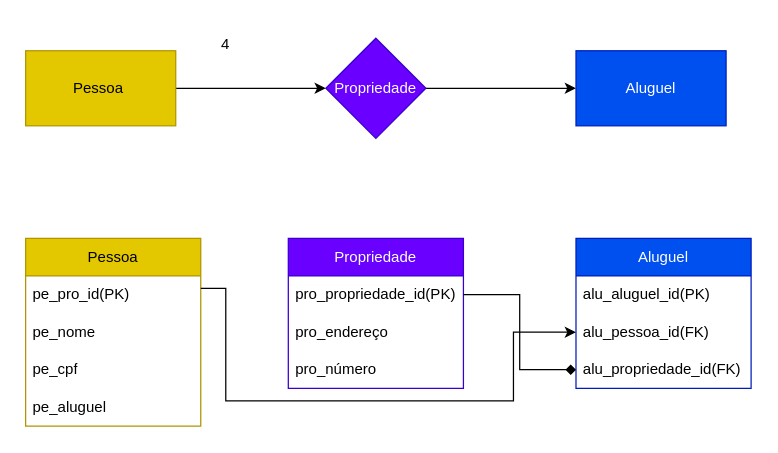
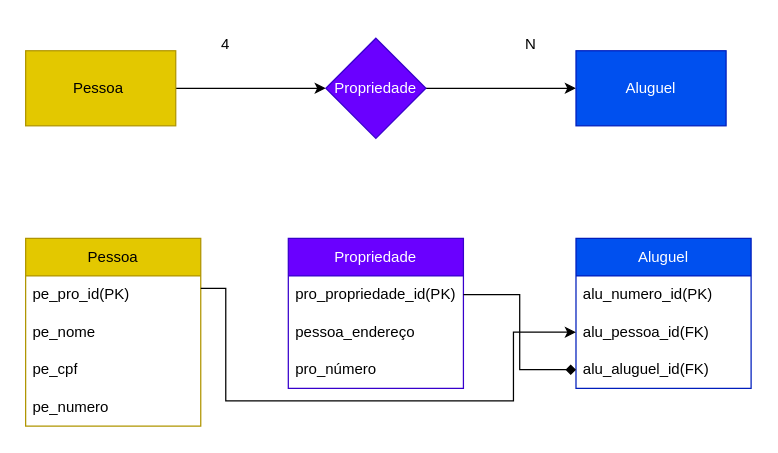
none -> (531, 44)
(651, 294) -> (651, 294)
(346, 332) -> (359, 332)
(664, 369) -> (651, 369)
(71, 407) -> (71, 407)
